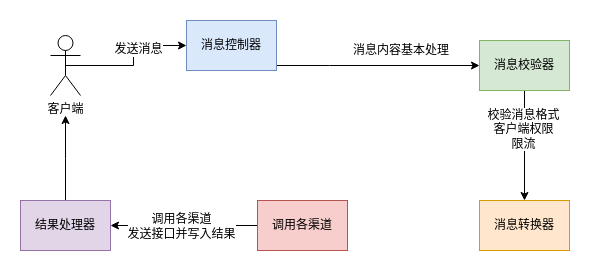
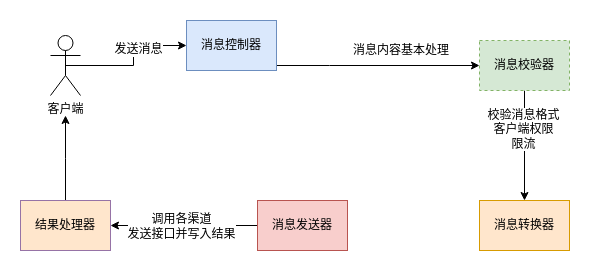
(525, 66) -> (525, 66)
(66, 226) -> (66, 226)
(303, 226) -> (303, 226)
